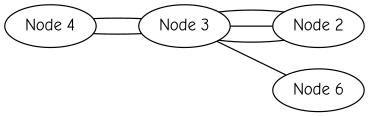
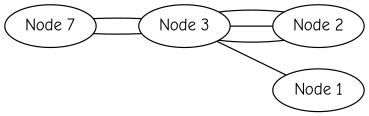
(50, 26) -> (50, 26)
(318, 90) -> (318, 90)
